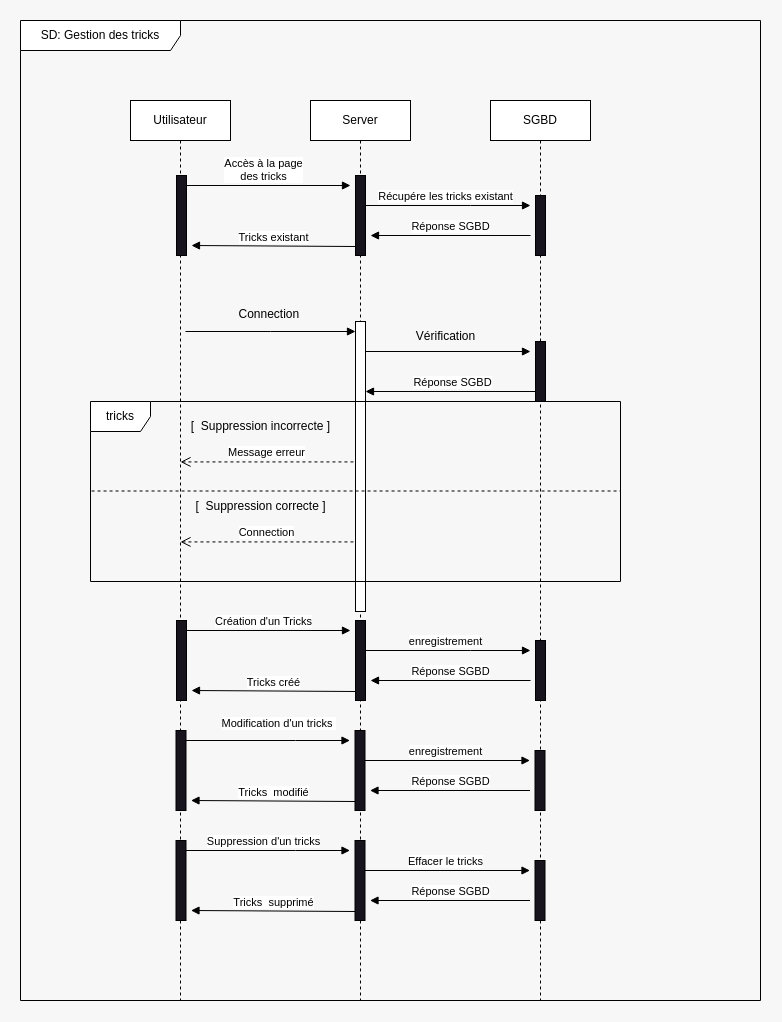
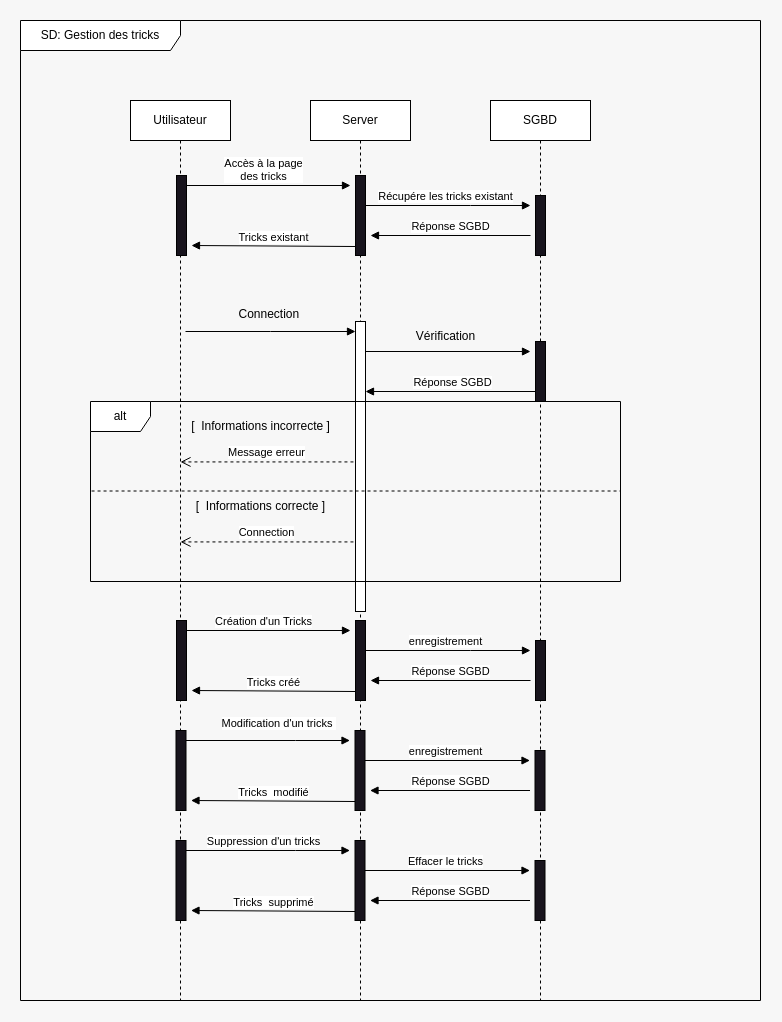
(121, 417) -> (121, 417)
(261, 427) -> (261, 427)
(261, 507) -> (261, 507)
